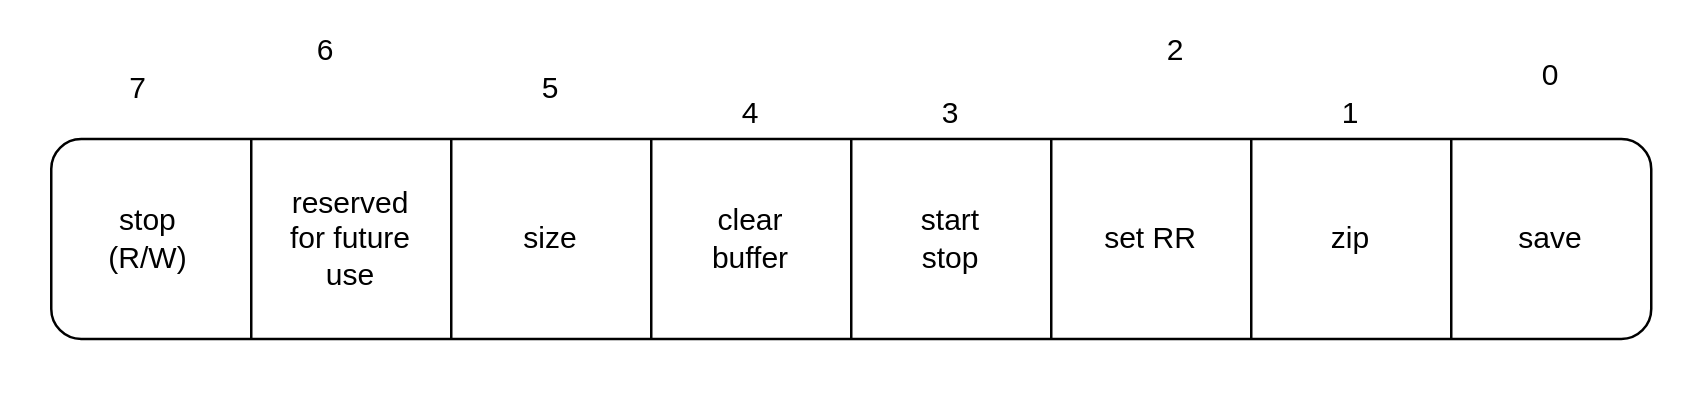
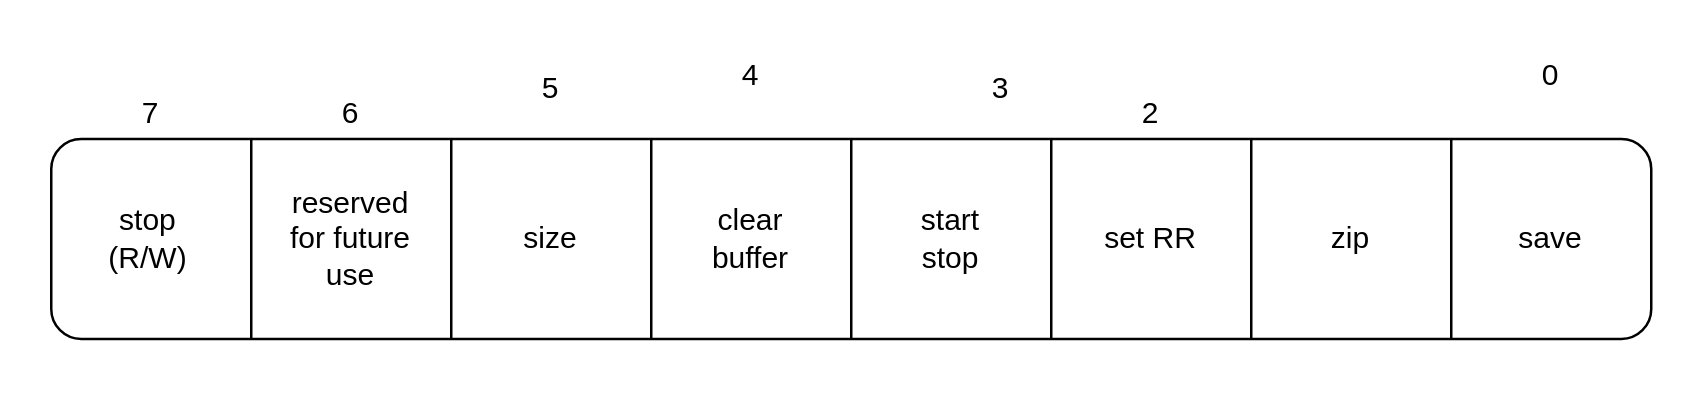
(326, 51) -> (351, 114)
(1176, 51) -> (1151, 114)
(139, 89) -> (151, 114)
(751, 114) -> (751, 76)
(951, 114) -> (1001, 89)
(1351, 114) -> none
